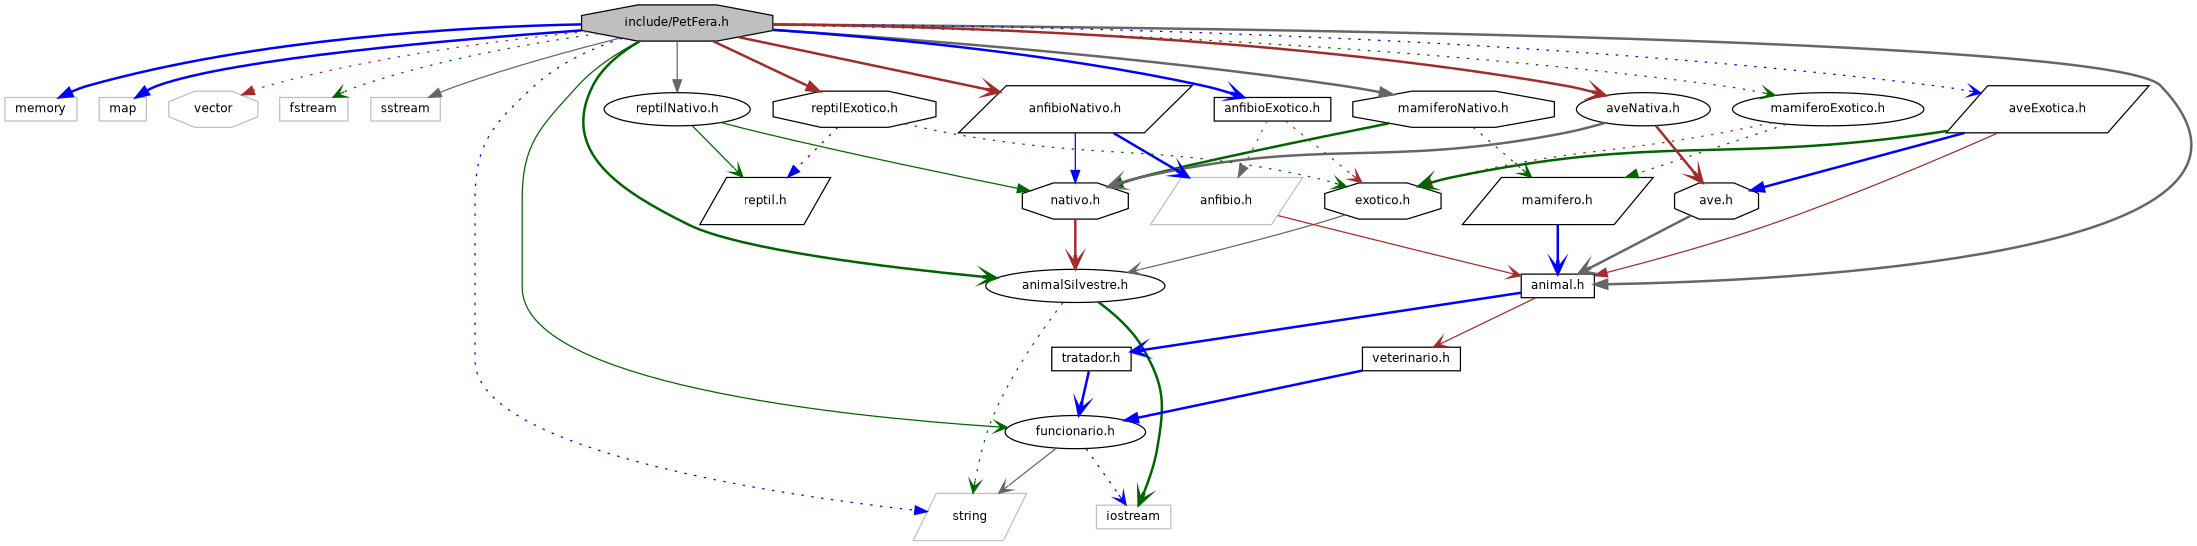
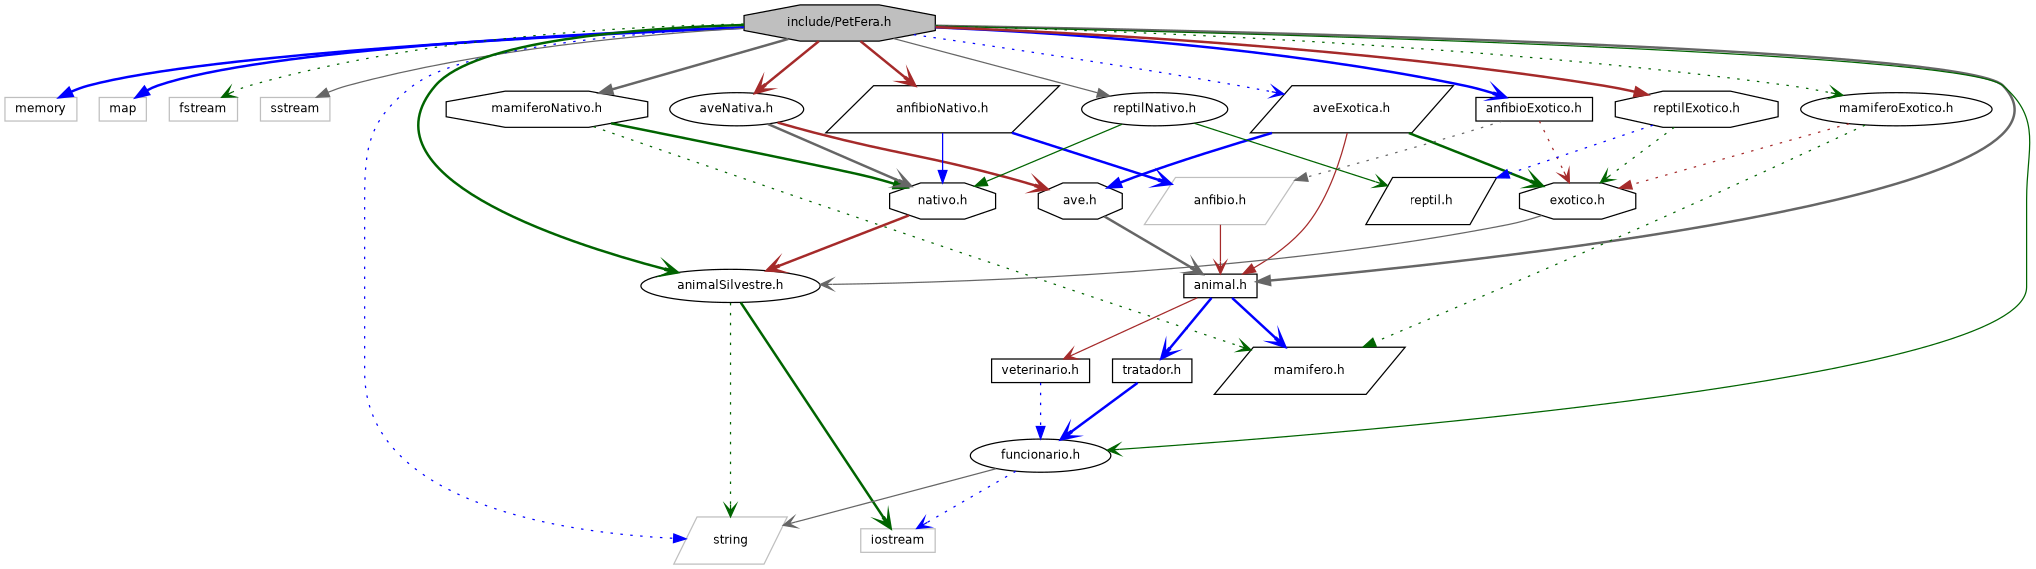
(213, 109) -> none
(1558, 243) -> (1254, 318)
(1250, 394) -> (1041, 404)
